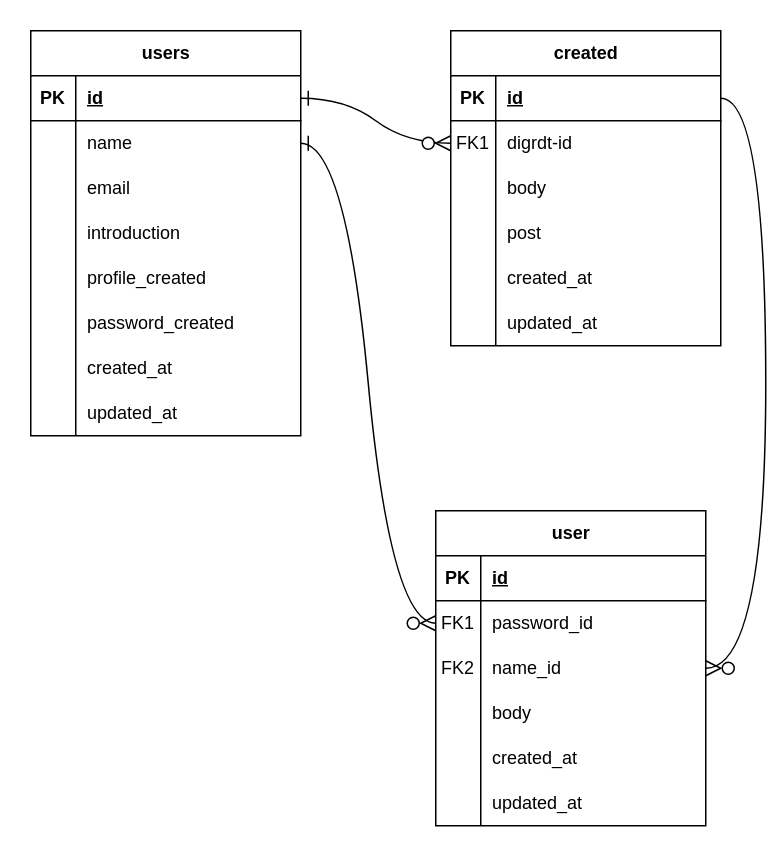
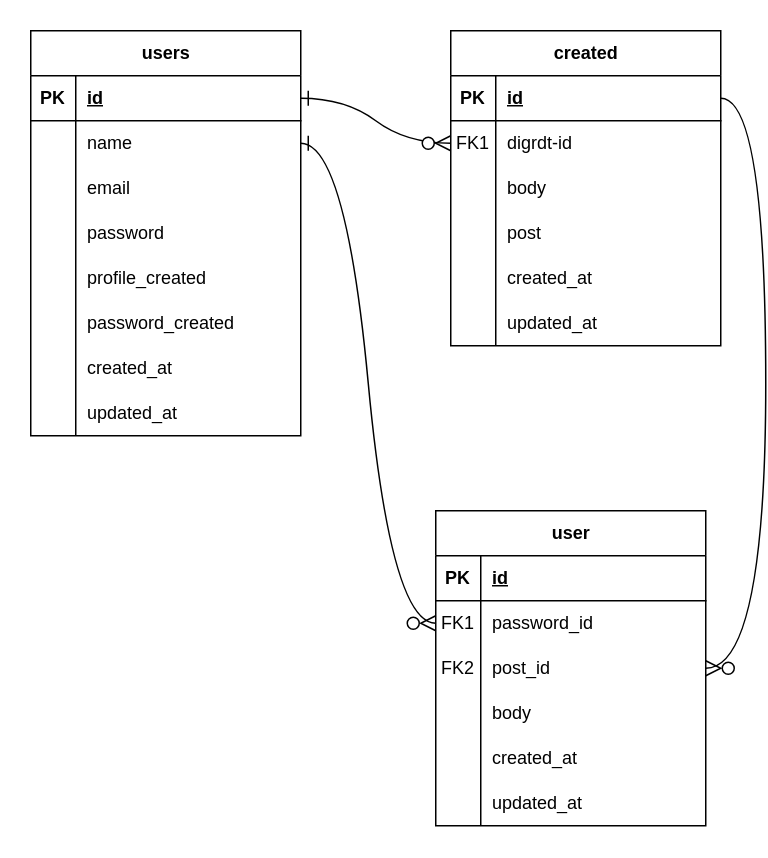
(144, 233) -> (128, 233)
(526, 668) -> (526, 668)
